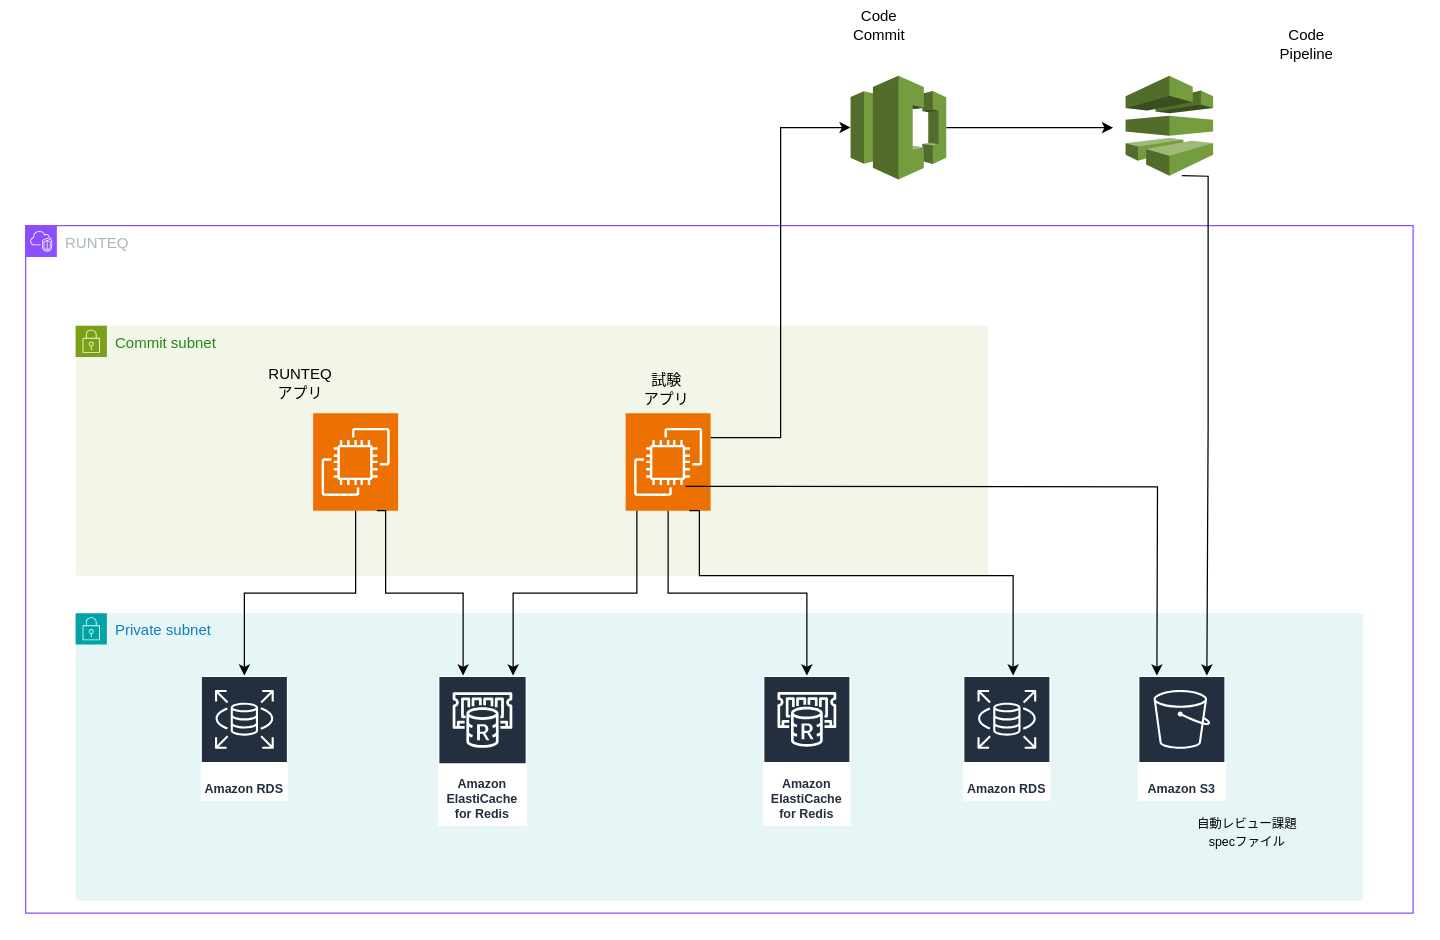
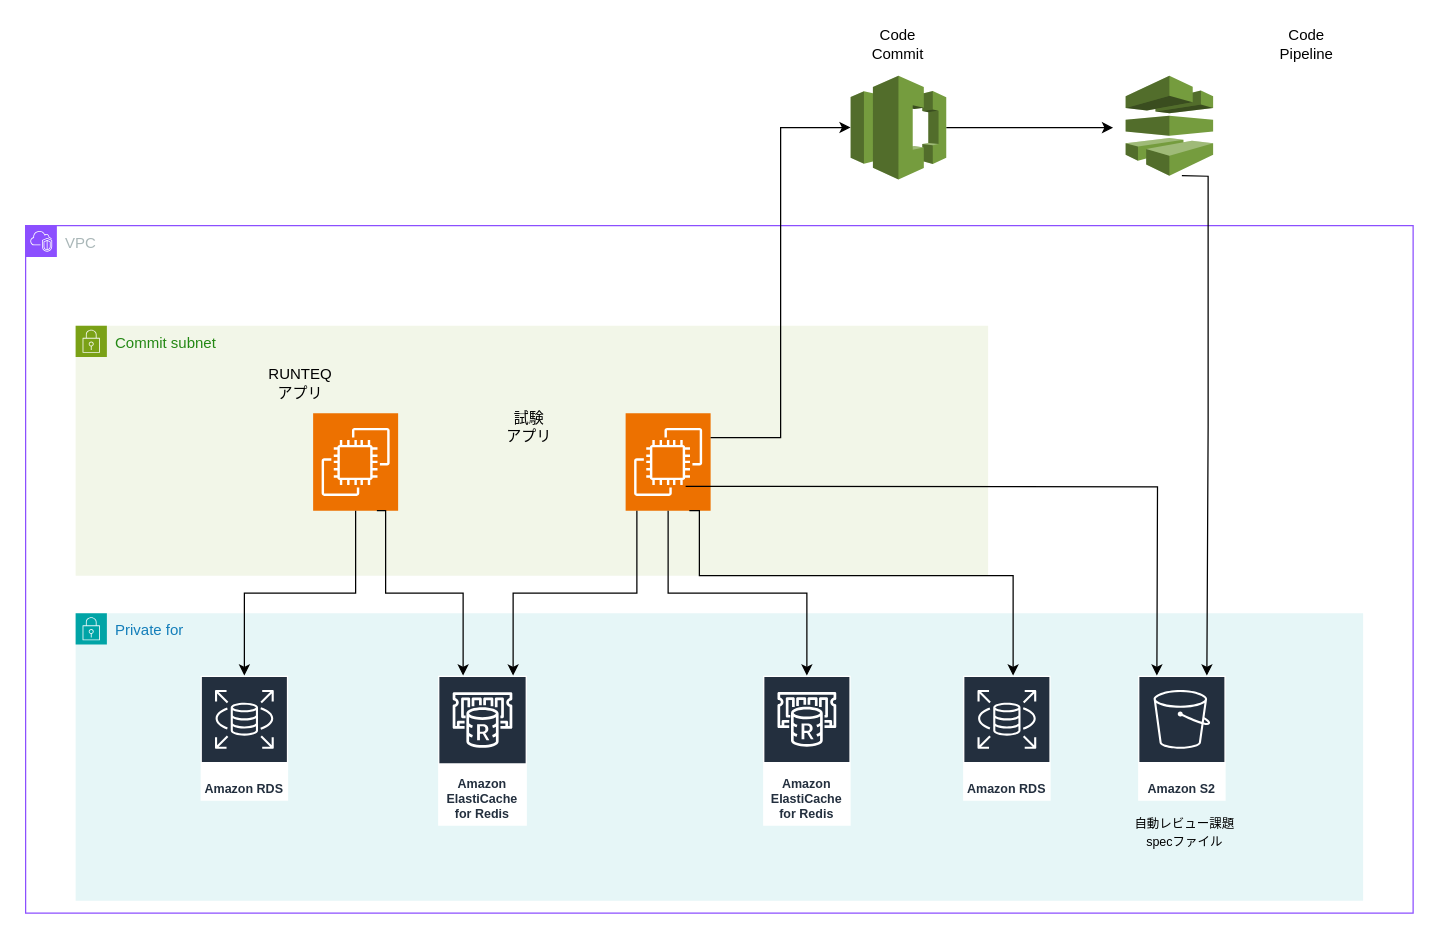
(880, 26) -> (898, 44)
(91, 243) -> (78, 243)
(667, 389) -> (529, 427)
(171, 631) -> (158, 631)
(1182, 788) -> (1182, 788)
(1248, 832) -> (1185, 832)
